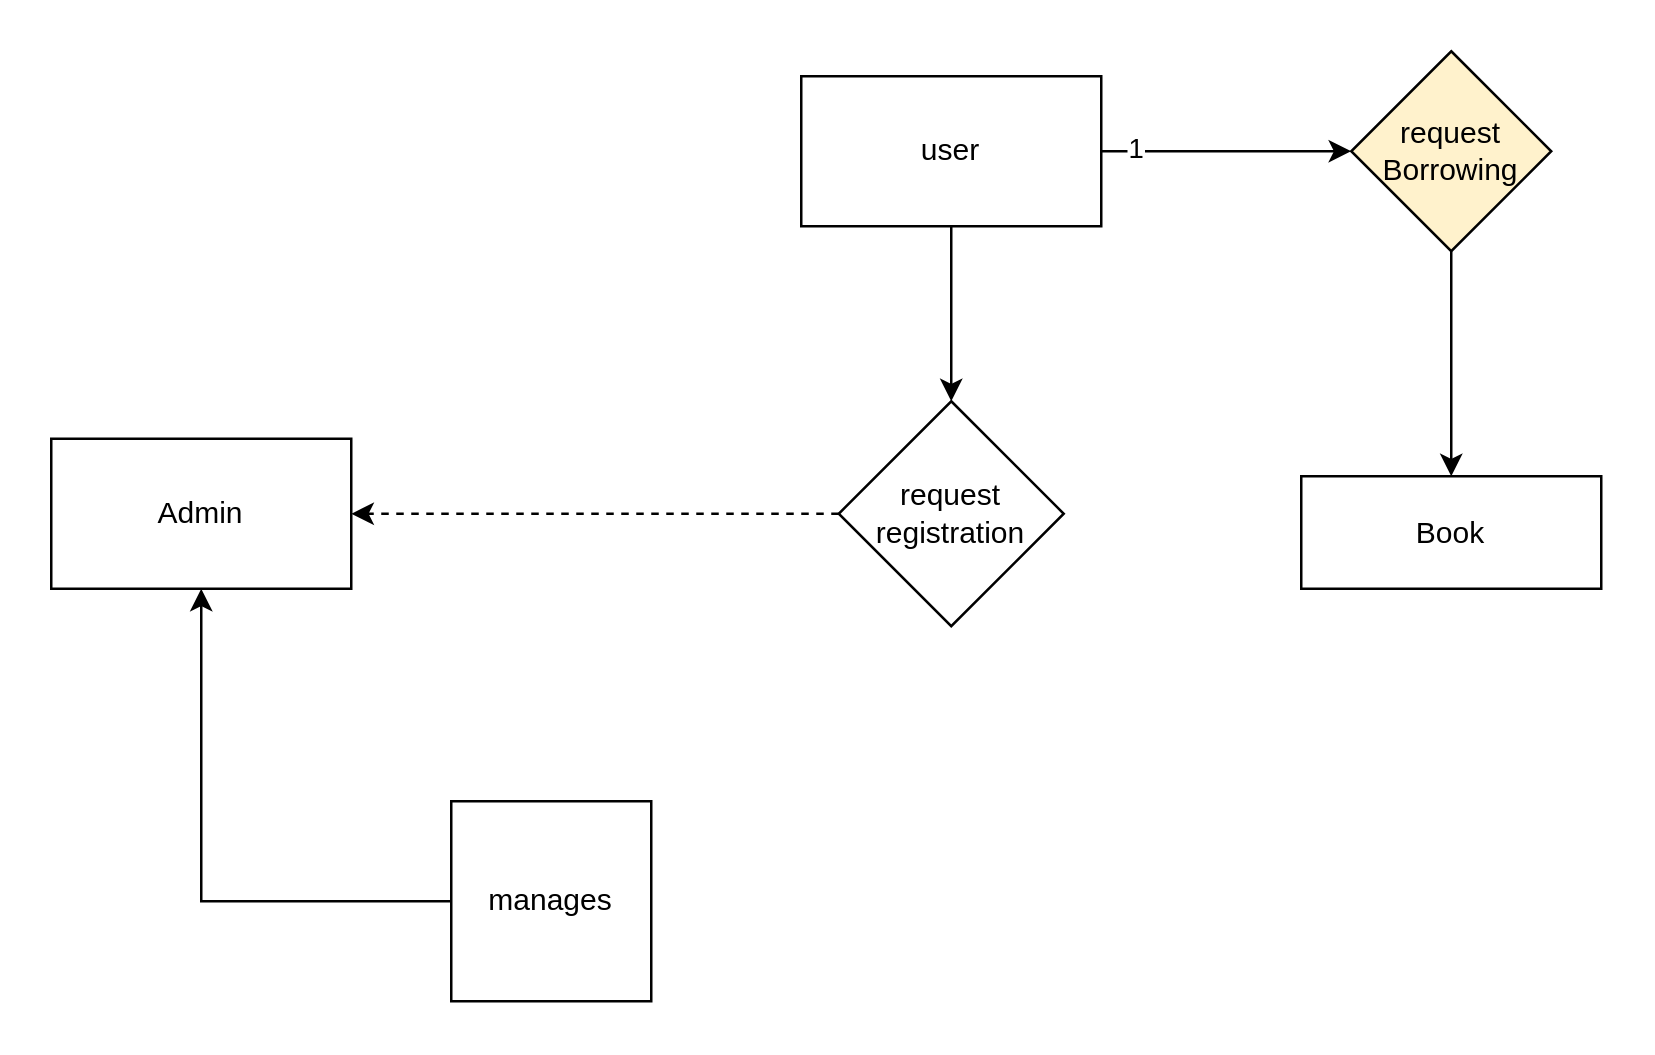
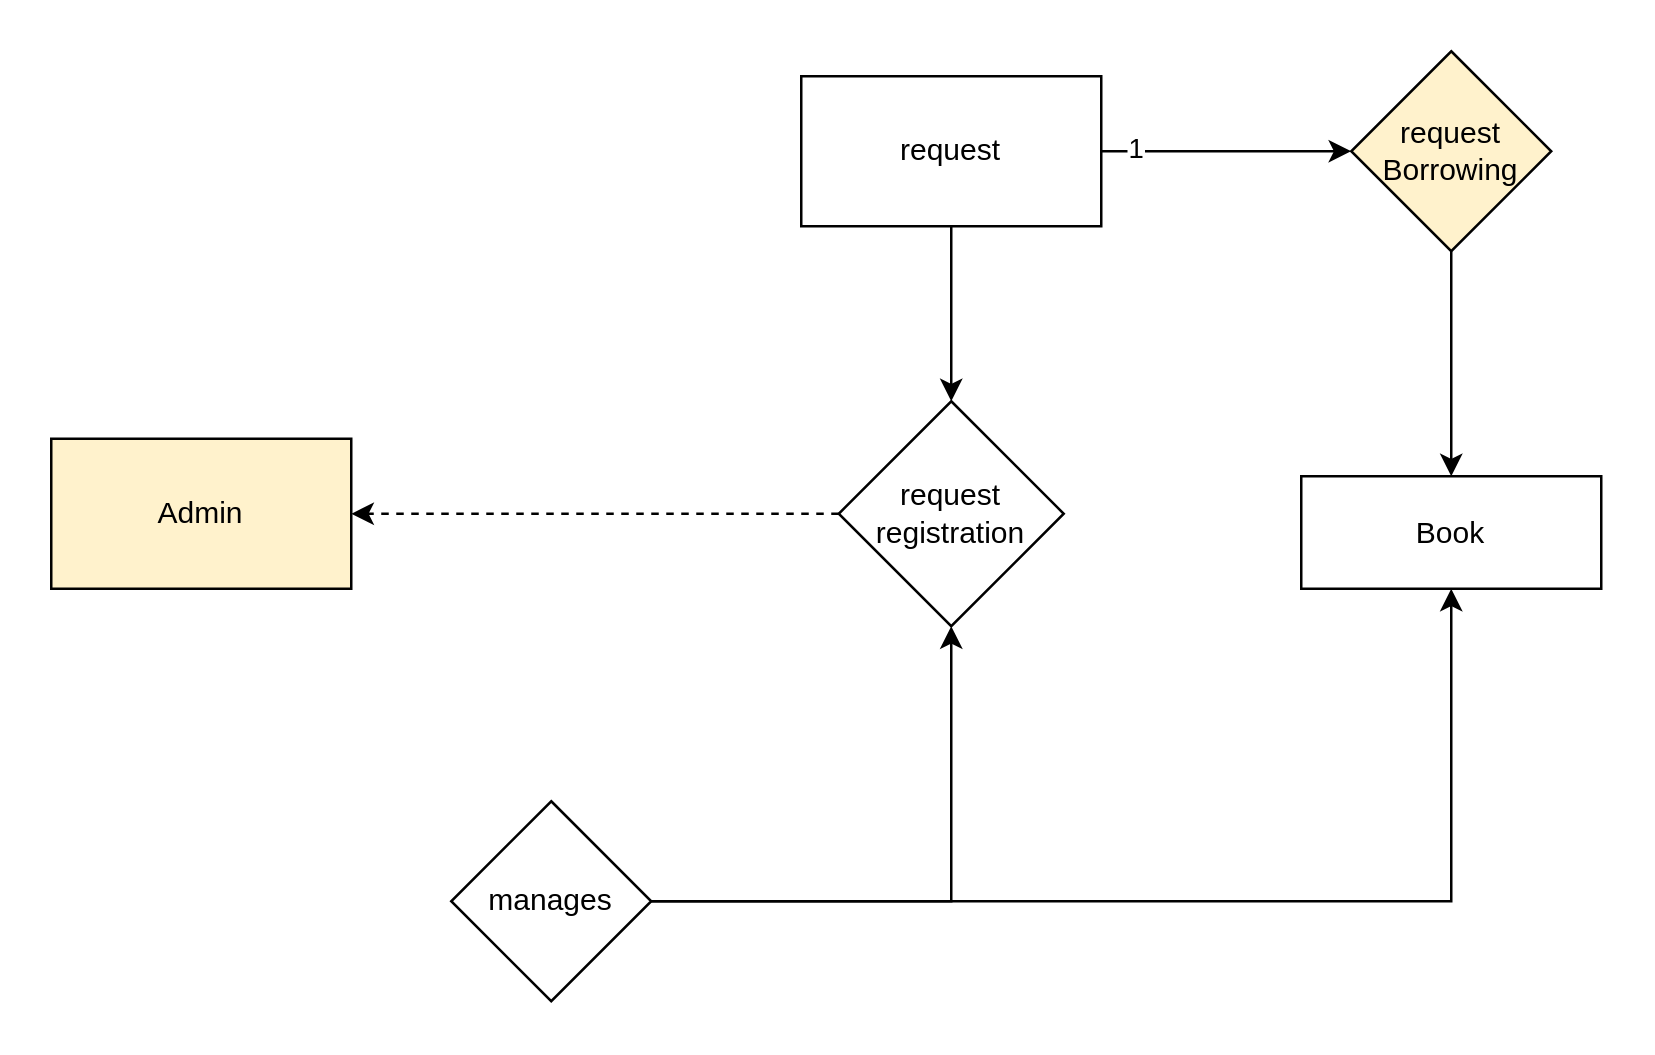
(951, 151) -> (951, 151)
(201, 514) -> (201, 514)
(201, 878) -> (951, 770)
(551, 901) -> (551, 901)
none -> (1351, 901)
